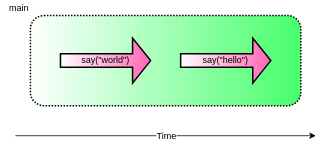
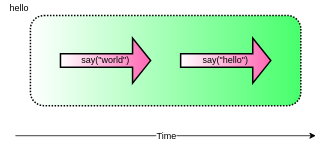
(20, 8) -> (19, 8)
